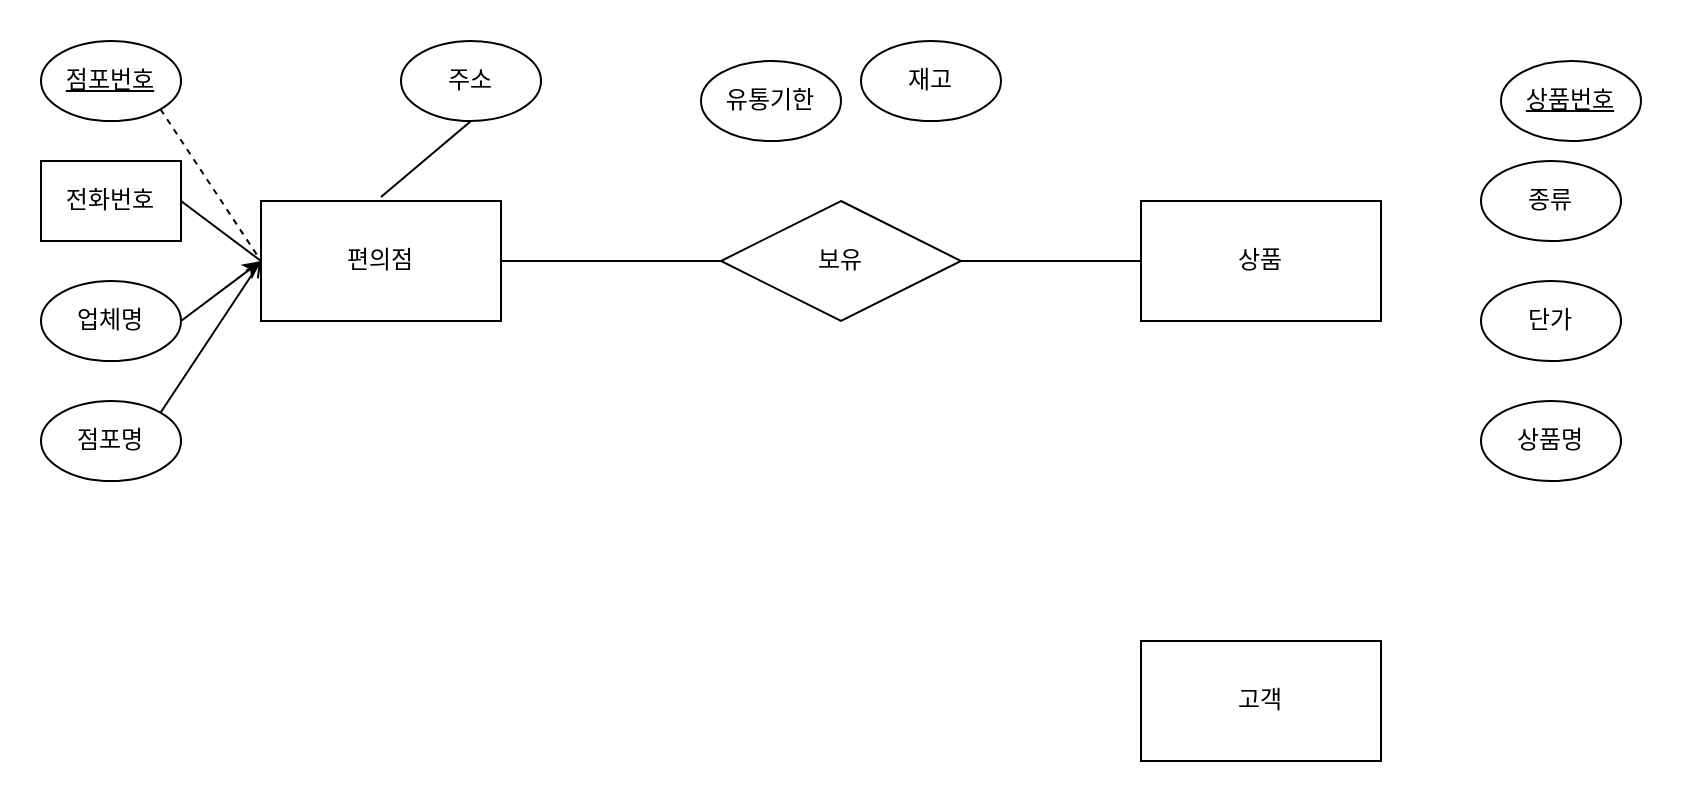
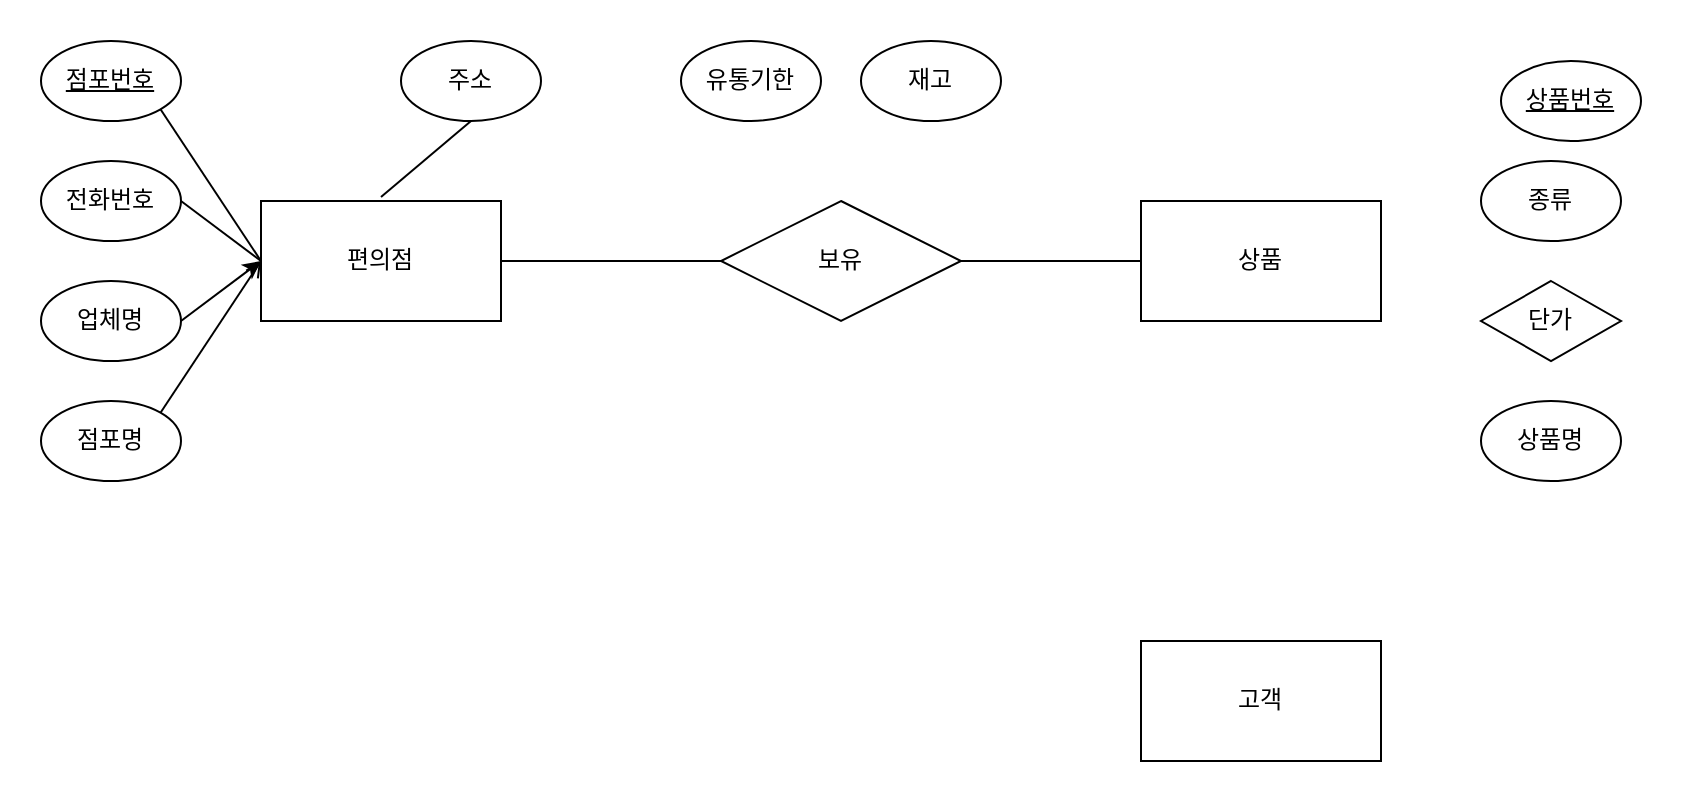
(771, 101) -> (751, 81)
(209, 183) -> (209, 183)
(111, 201) -> (111, 201)
(1551, 321) -> (1551, 321)
